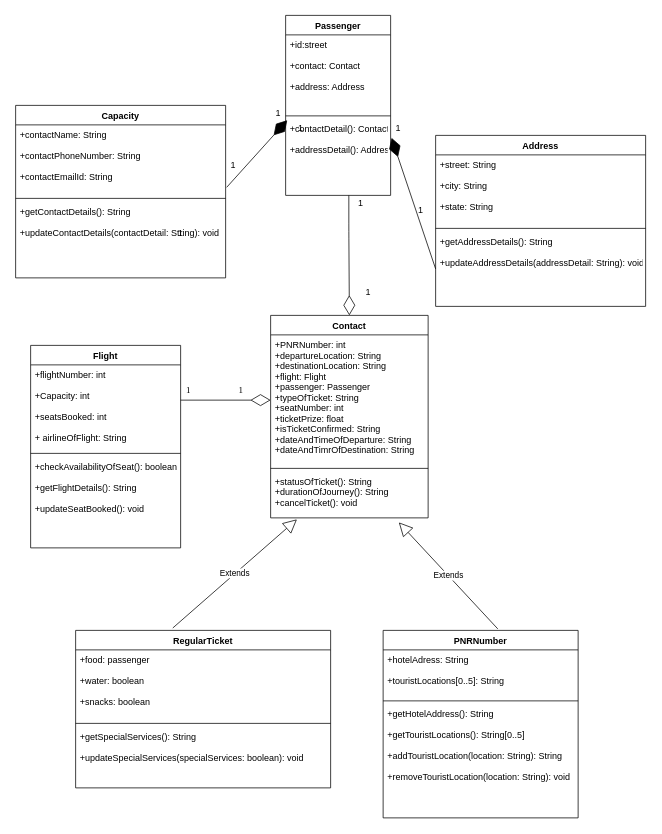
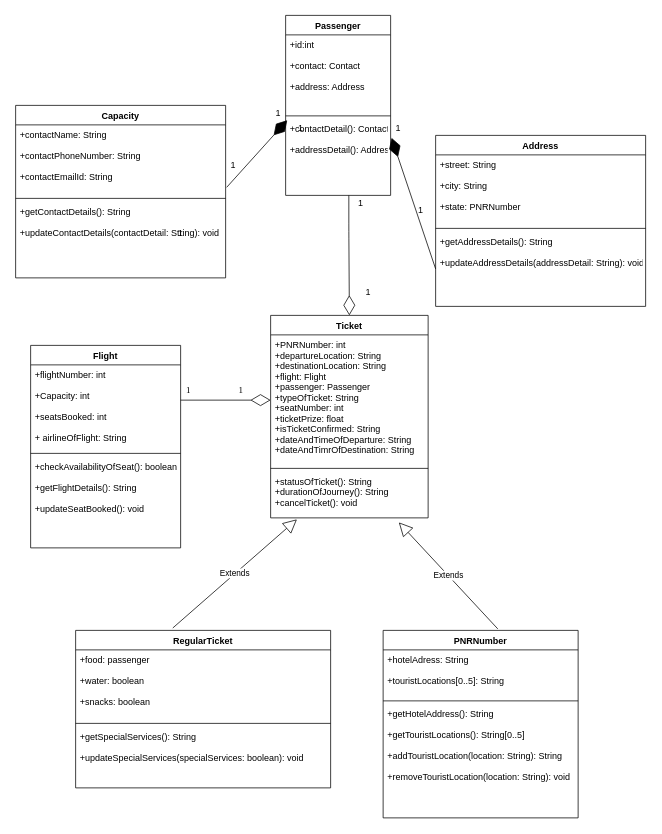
(312, 45) -> (304, 45)
(474, 165) -> (474, 165)
(349, 326) -> (349, 326)
